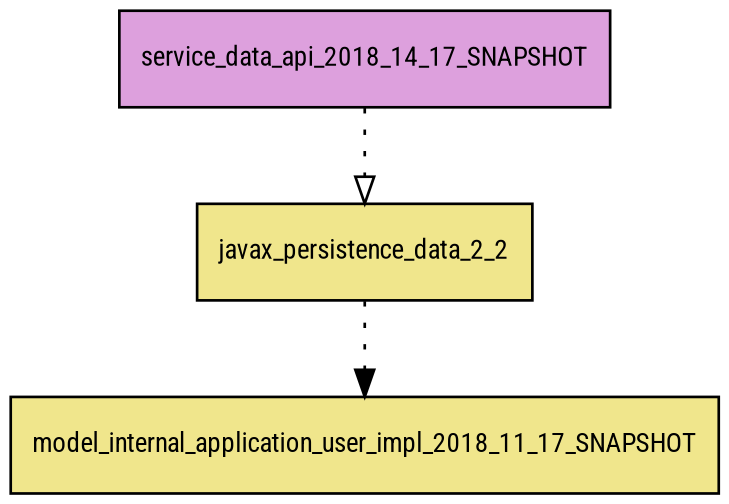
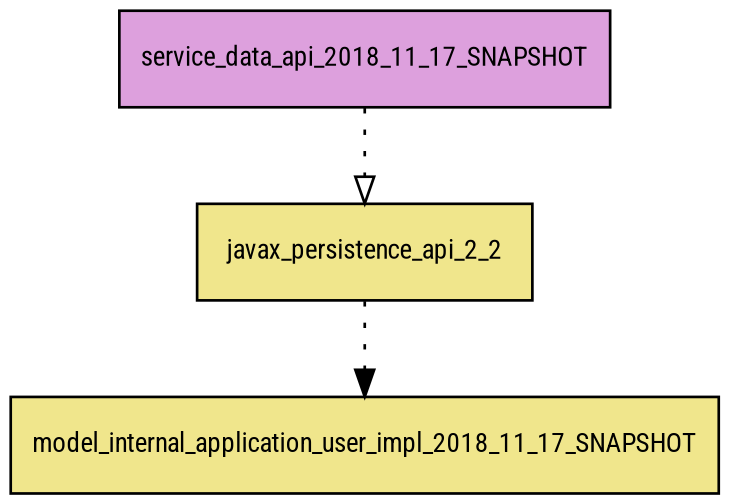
(365, 59) -> (365, 59)
(365, 252) -> (365, 252)
